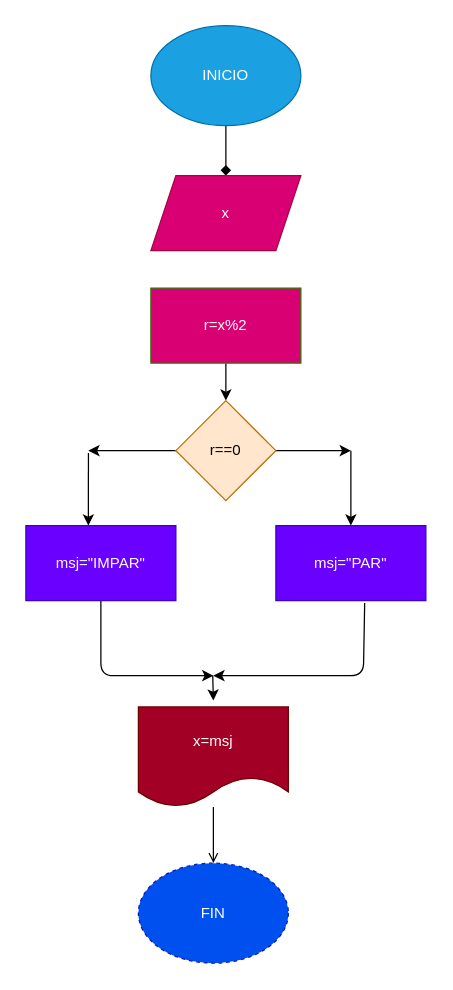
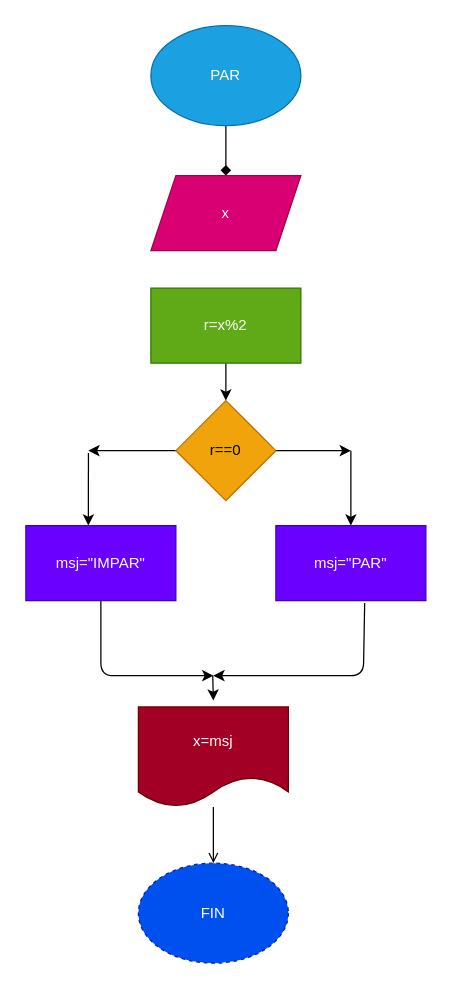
(226, 76) -> (226, 76)
(226, 326) -> (226, 326)
(226, 451) -> (226, 451)
